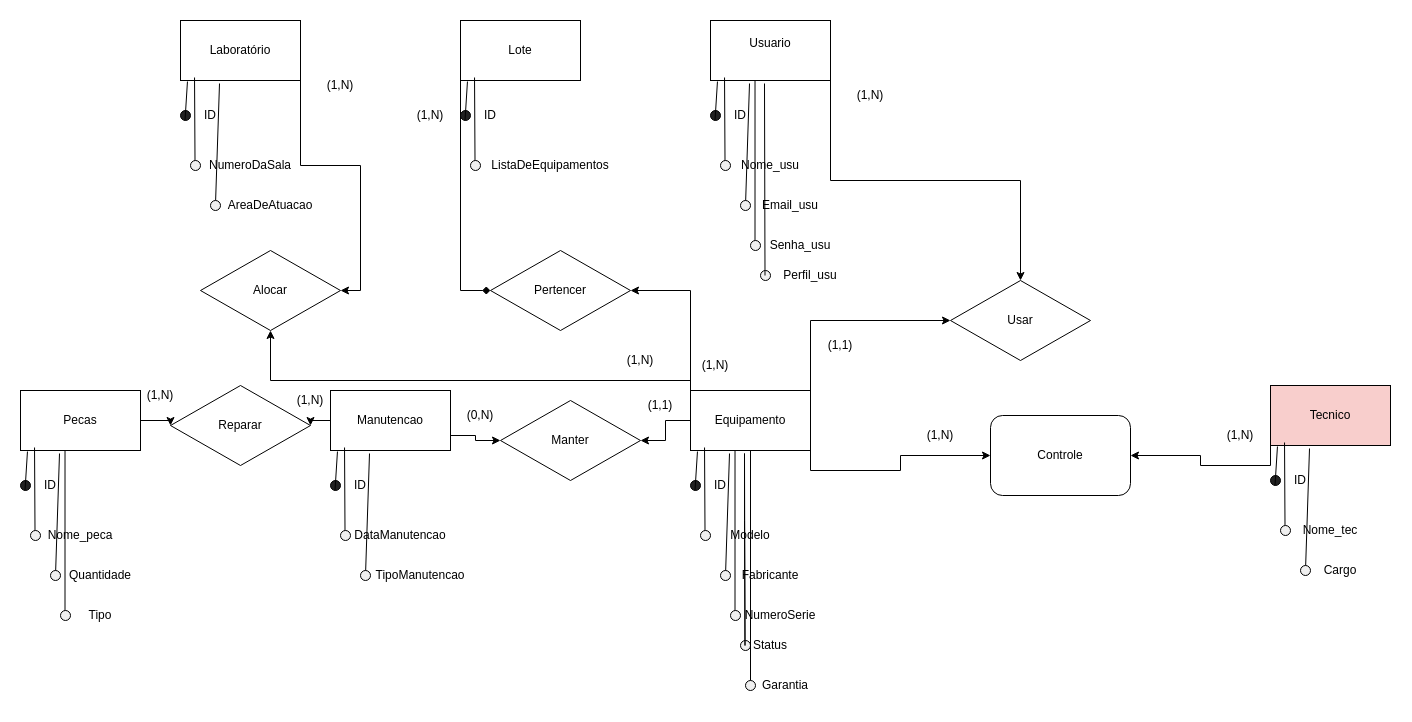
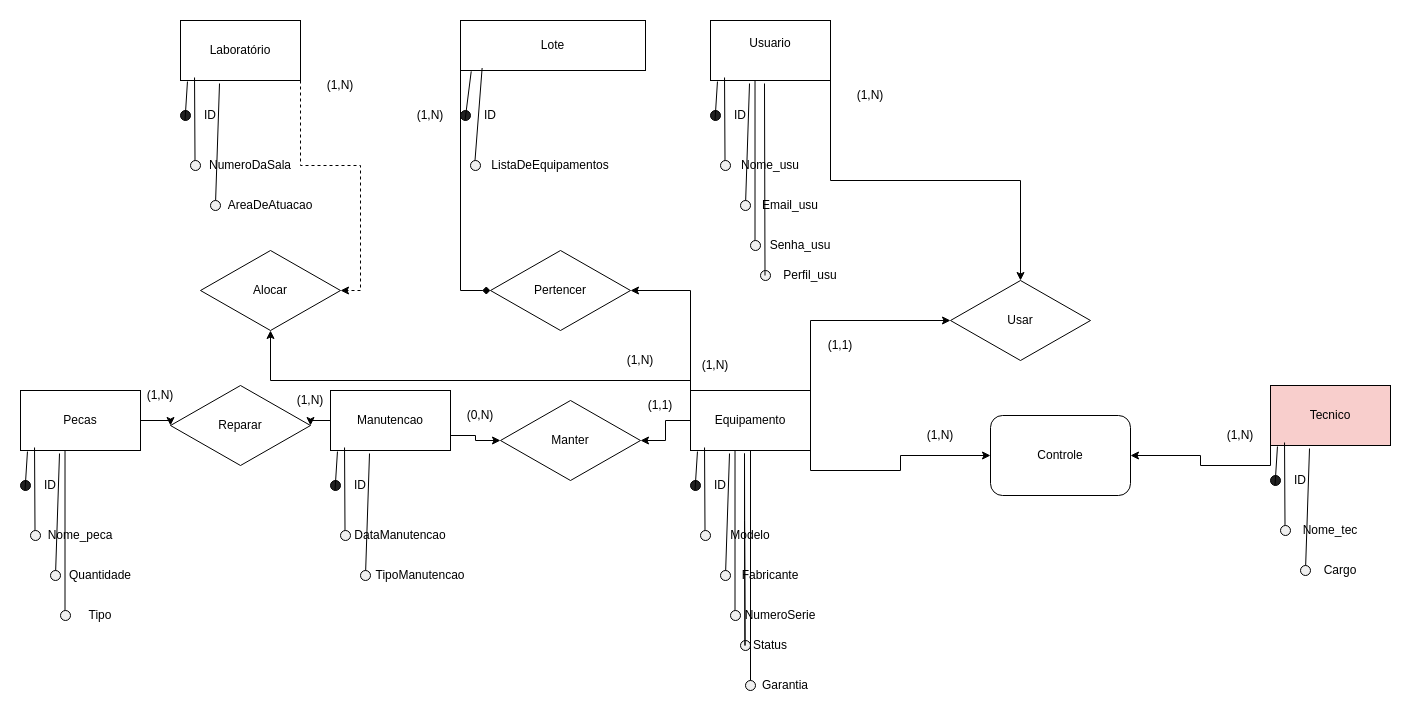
(521, 51) -> (553, 46)
(358, 166) -> (358, 166)
